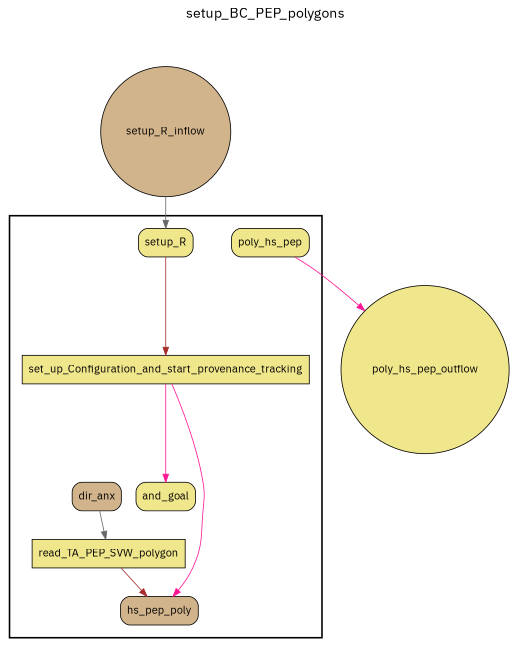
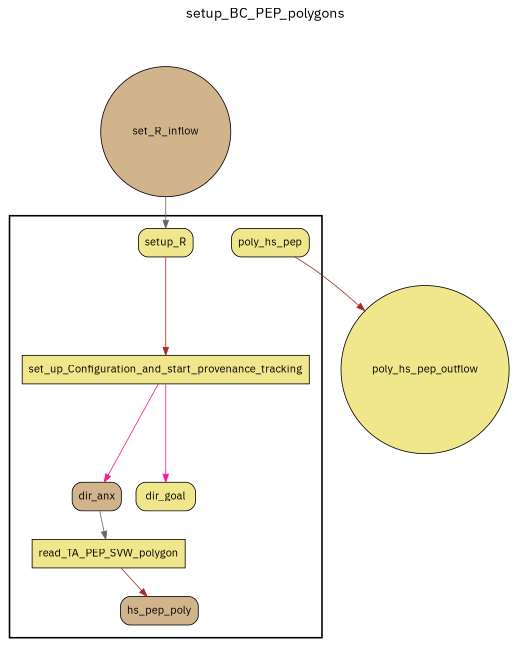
(166, 132) -> (166, 132)
(340, 290) -> (340, 290)
(204, 487) -> (133, 430)
(166, 497) -> (166, 497)
